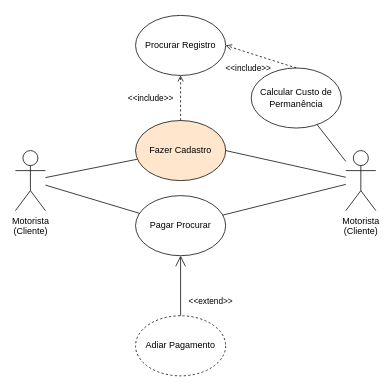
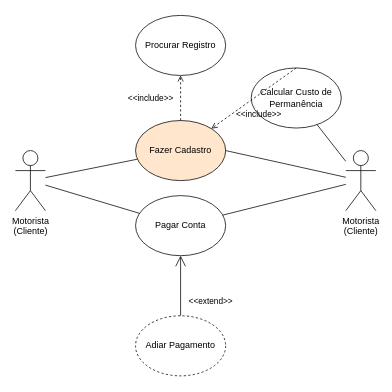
(261, 57) -> (254, 98)
(180, 225) -> (180, 225)
